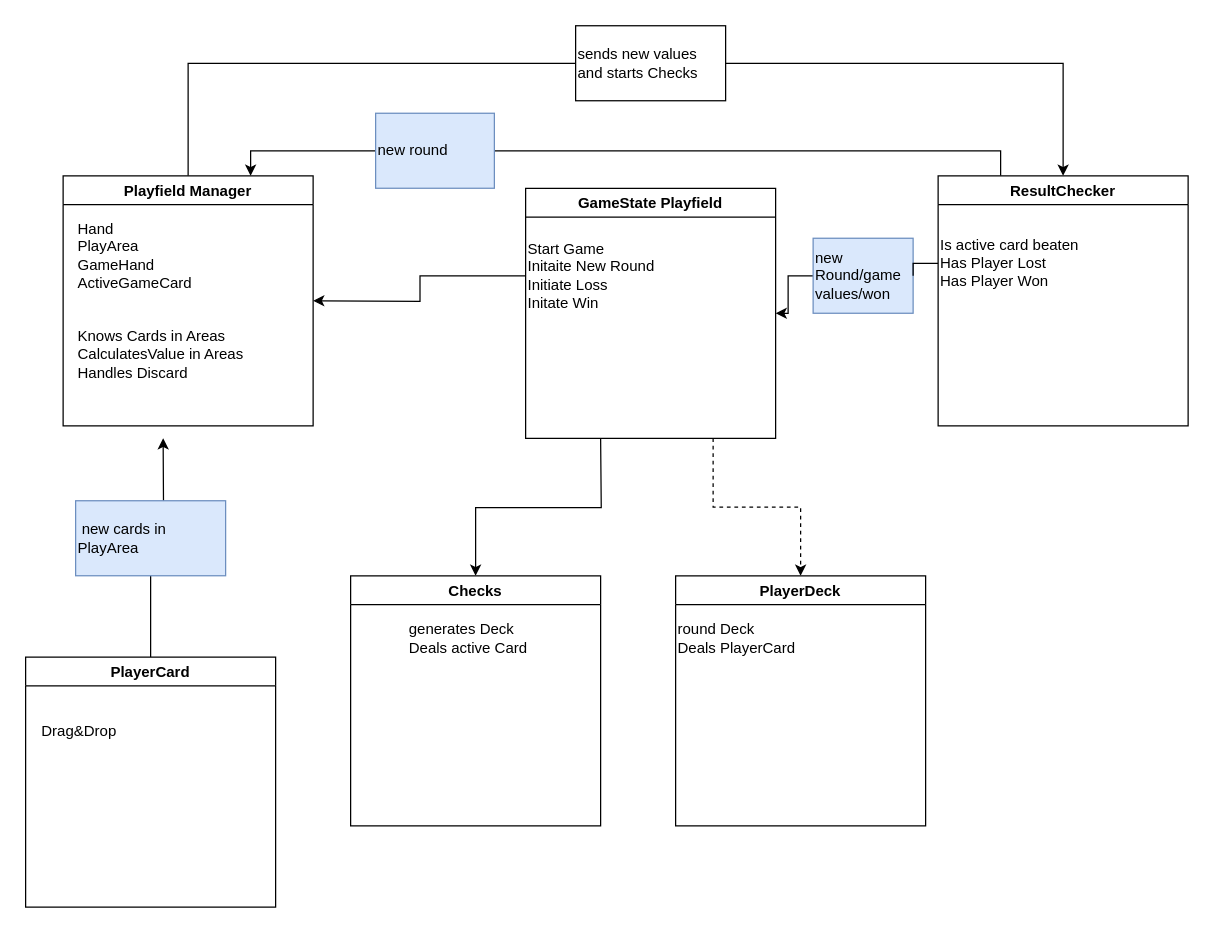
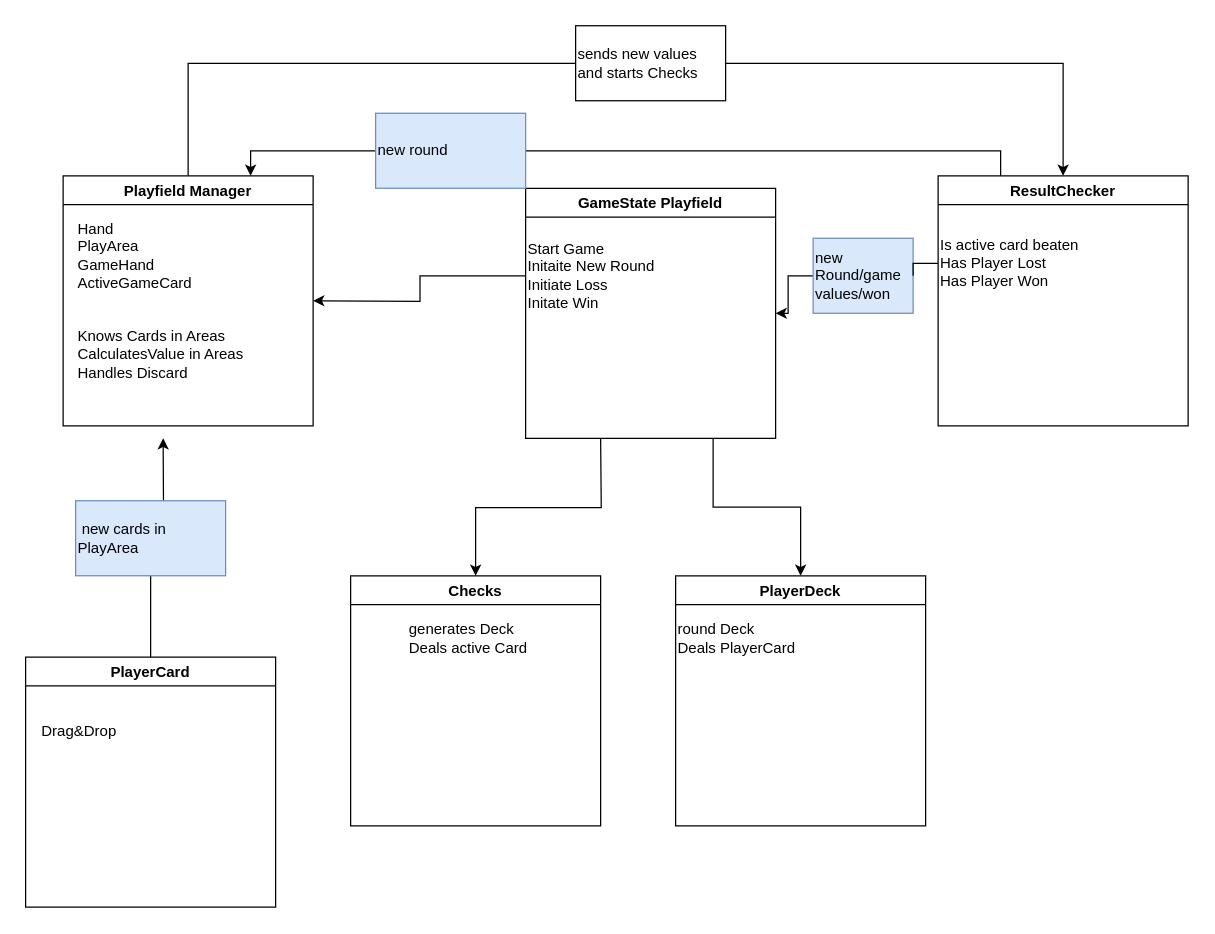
(435, 151) -> (451, 151)
(754, 507) -> (754, 507)
